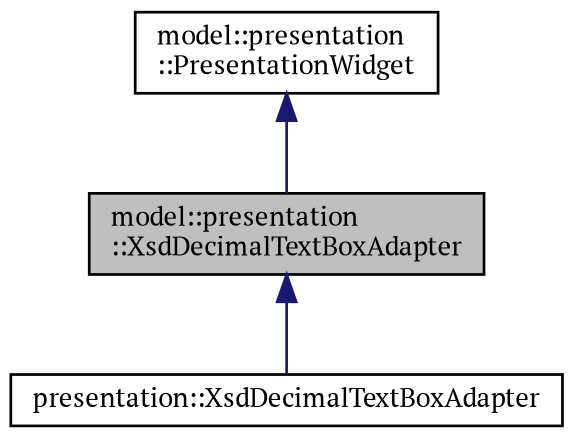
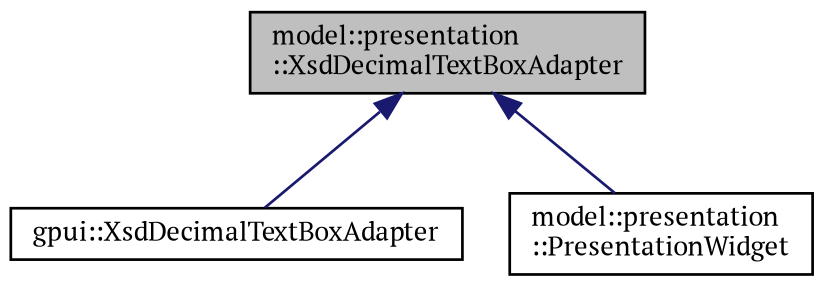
(287, 157) -> (565, 152)
(287, 400) -> (237, 234)
